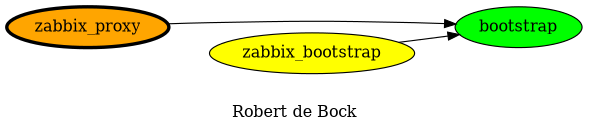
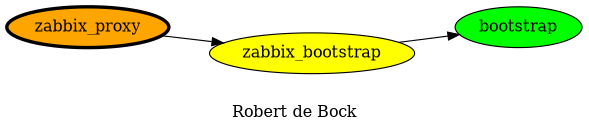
(306, 21) -> (187, 39)
